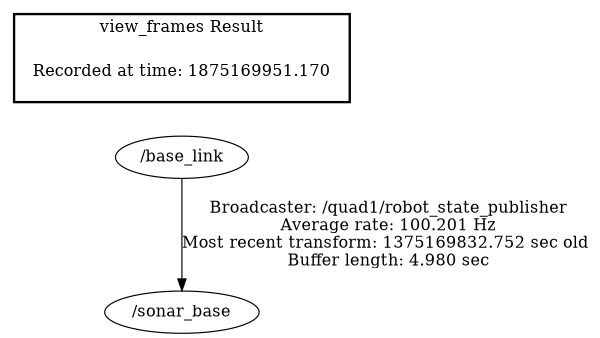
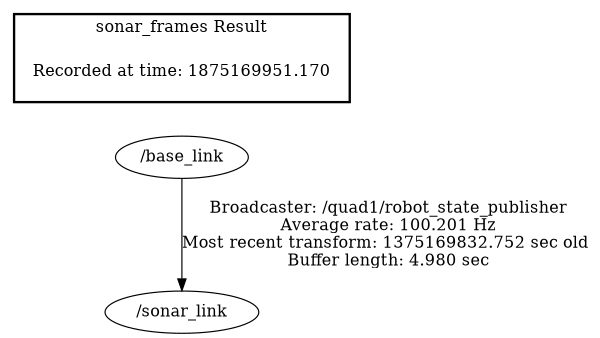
(182, 28) -> (182, 28)
(182, 312) -> (182, 312)
